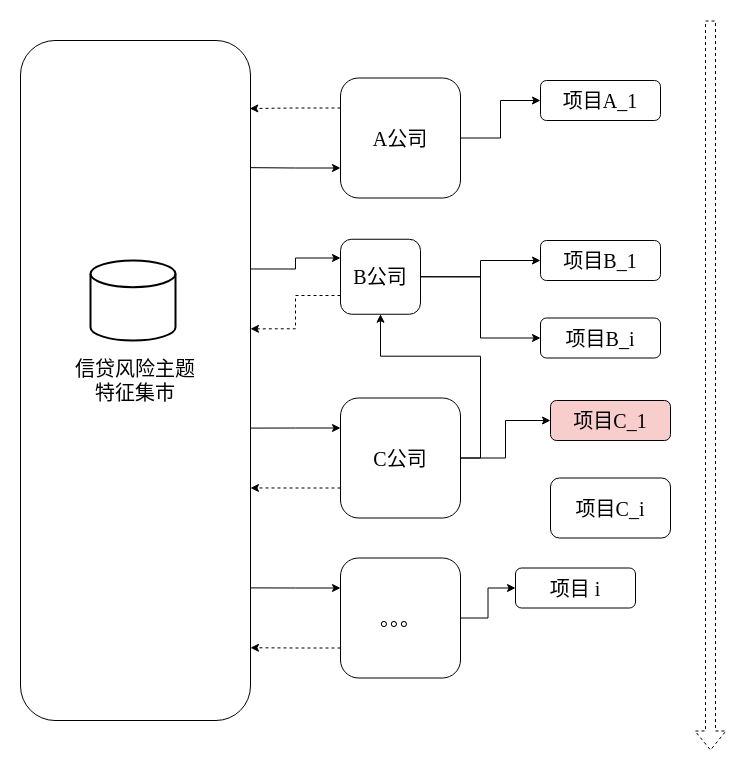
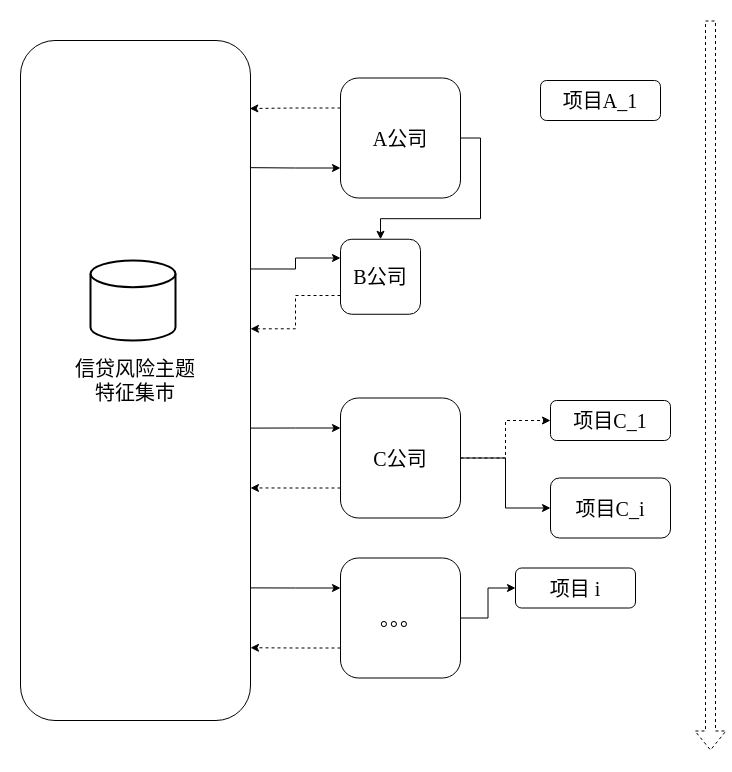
(501, 115) -> (466, 219)
(501, 261) -> none
(601, 261) -> none
(481, 334) -> none
(601, 338) -> none
(463, 356) -> (506, 502)
(507, 421) -> (507, 421)
(611, 421) -> (611, 421)
